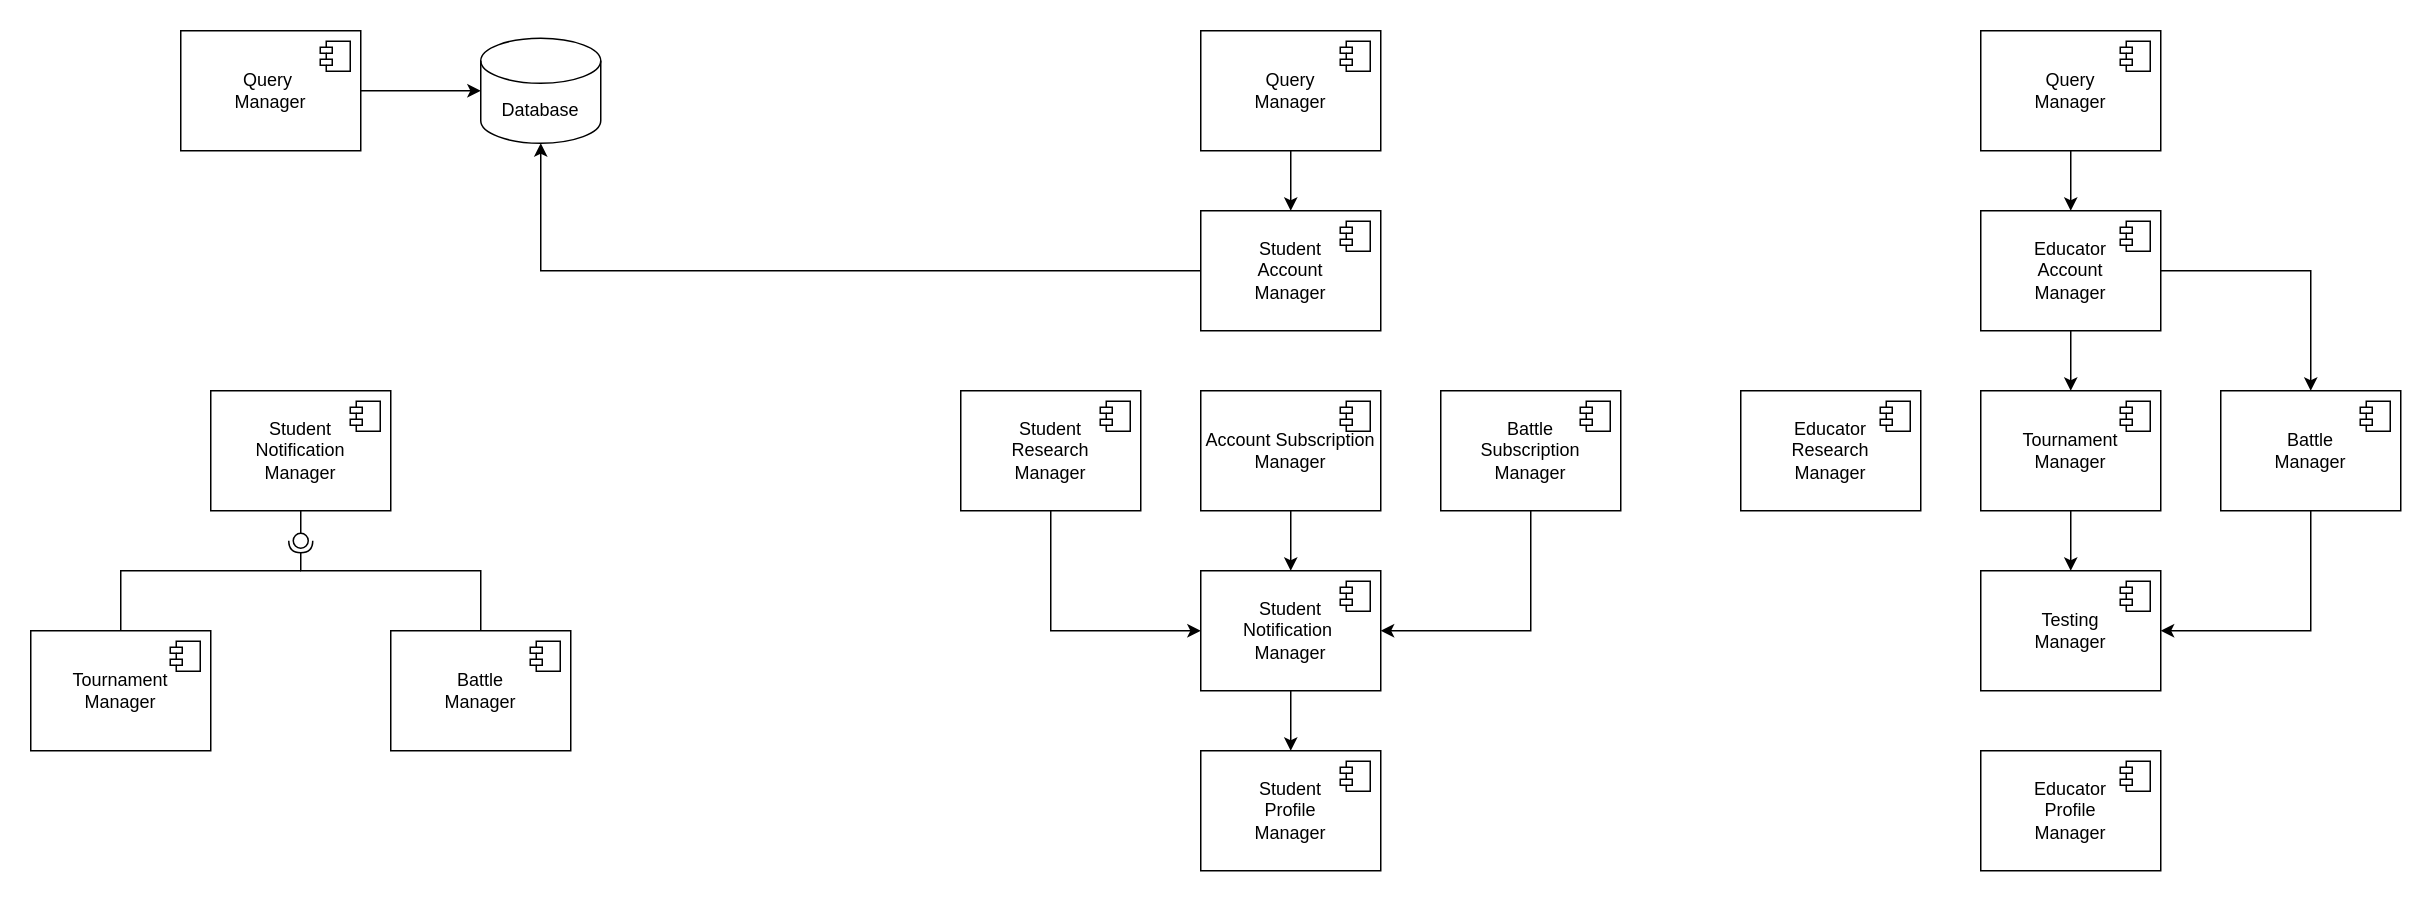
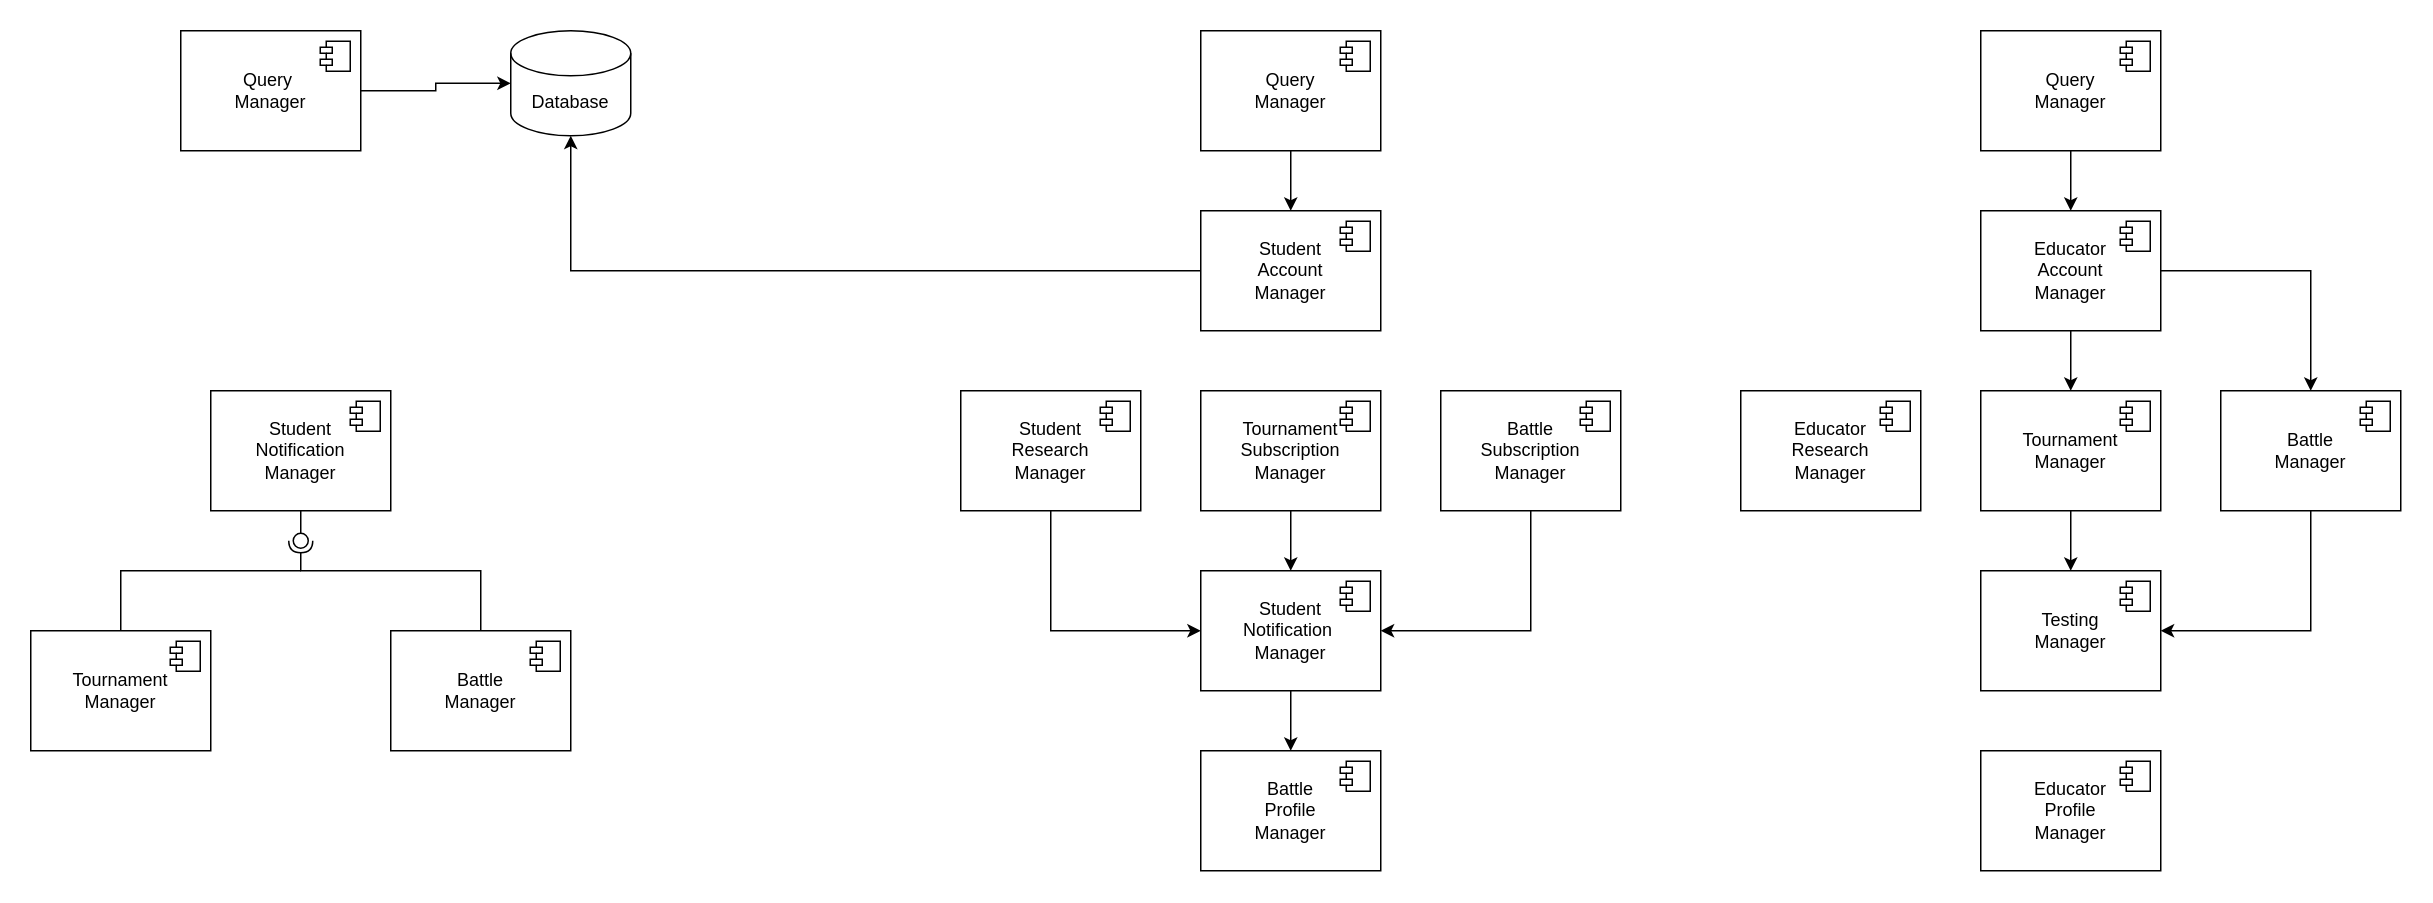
(541, 91) -> (571, 83)
(1291, 451) -> (1291, 451)
(1291, 811) -> (1291, 811)
